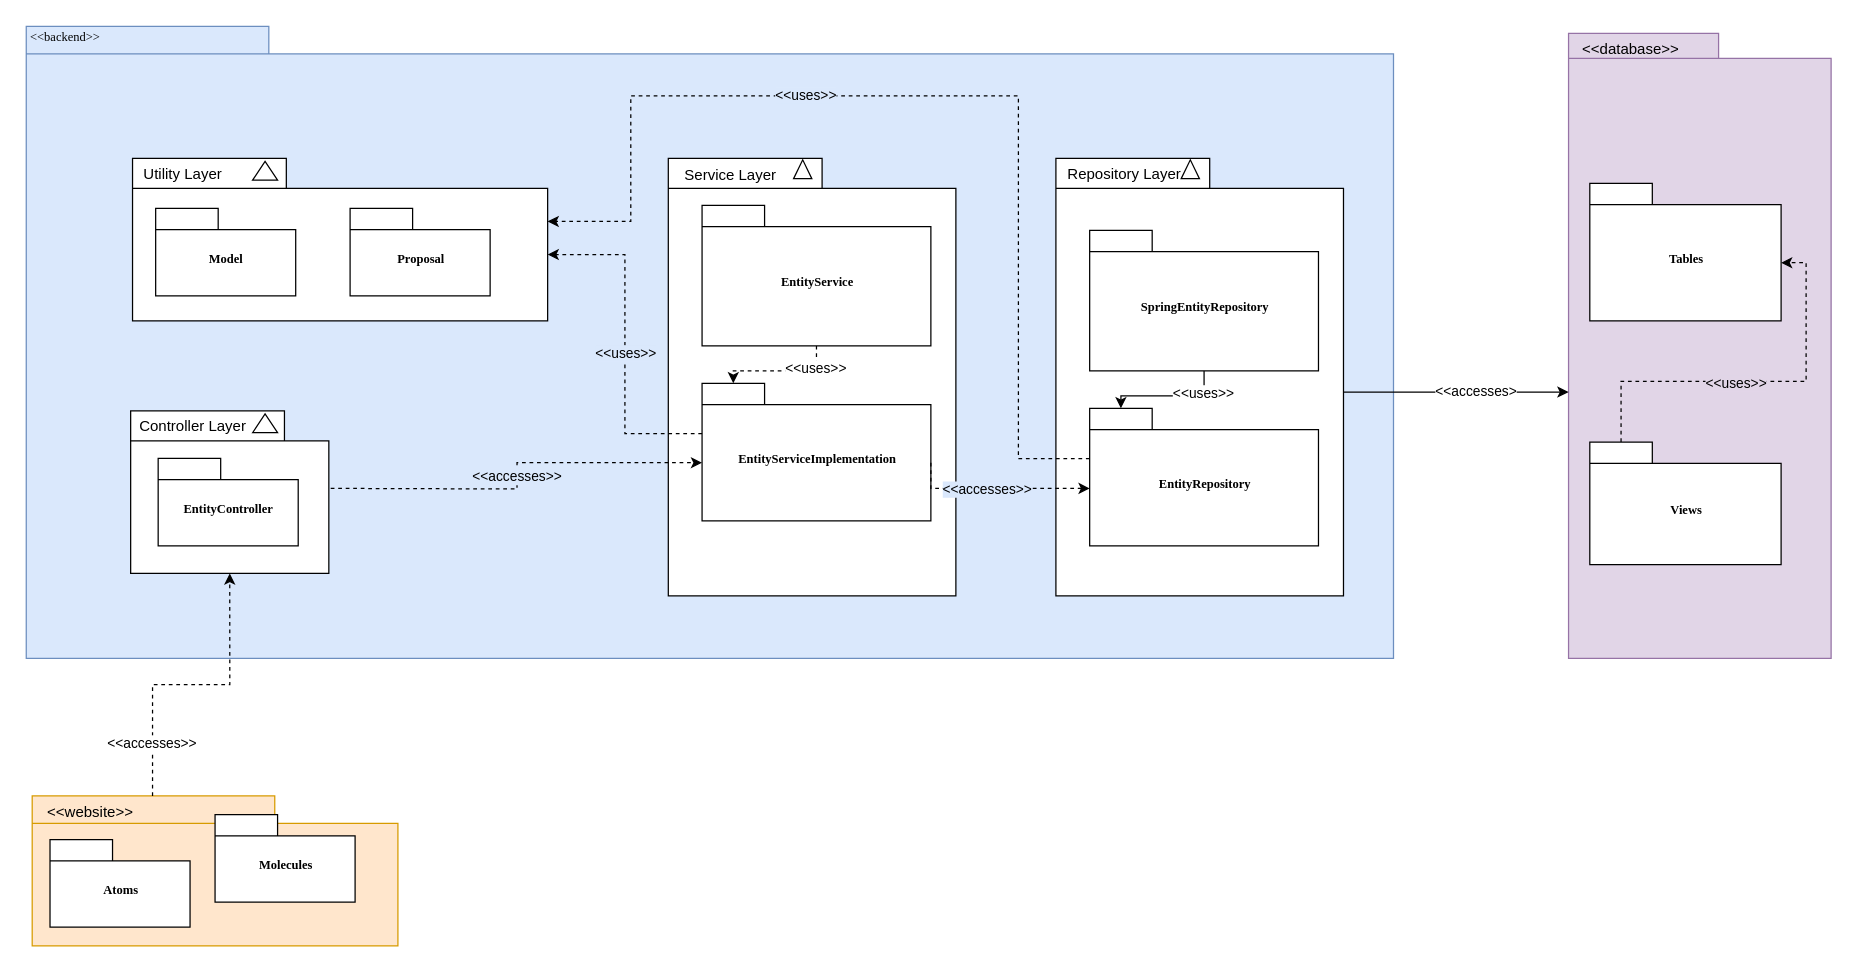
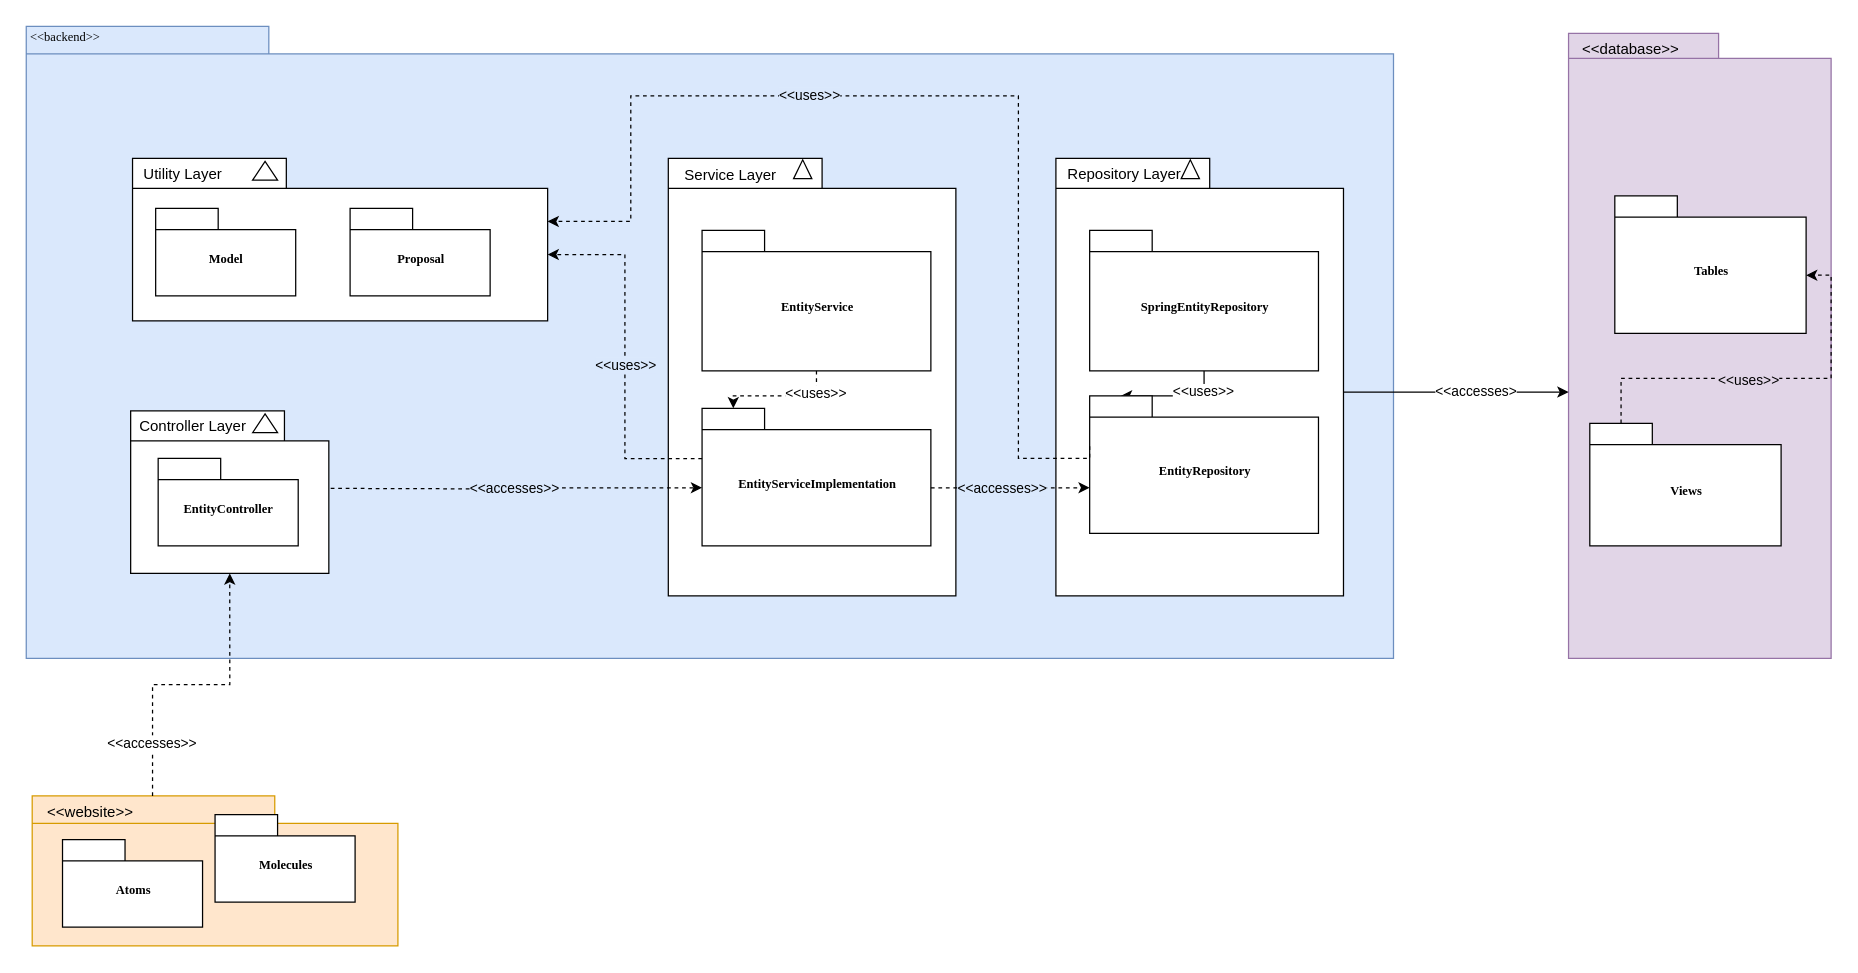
(1685, 252) -> (1710, 264)
(816, 275) -> (816, 300)
(816, 452) -> (816, 477)
(1204, 477) -> (1204, 464)
(1685, 503) -> (1685, 484)
(120, 883) -> (133, 883)
